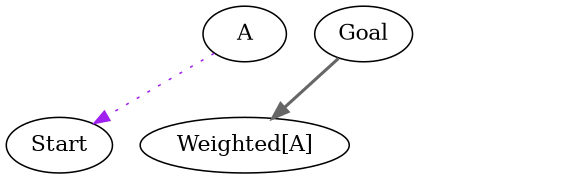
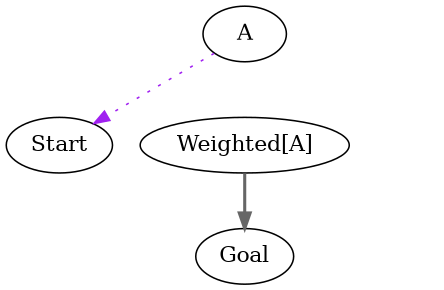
(312, 83) -> (245, 193)
